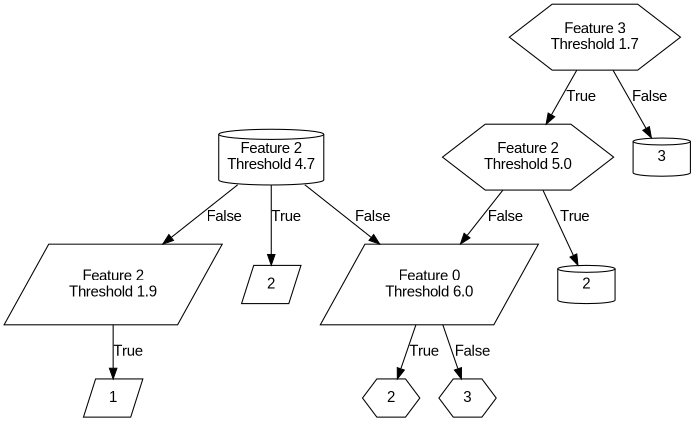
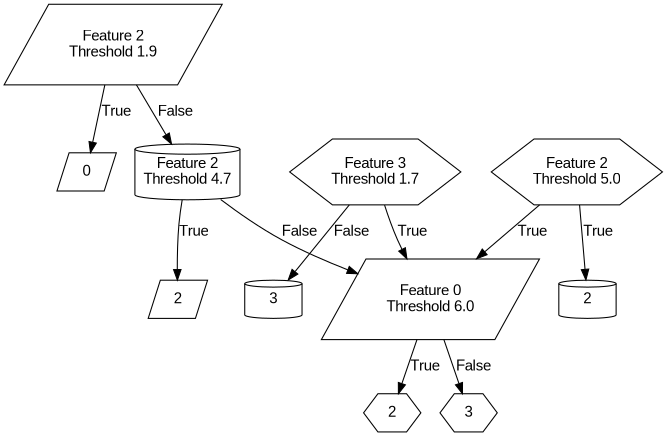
(564, 92) -> (392, 228)
(205, 211) -> (151, 110)
(506, 217) -> (532, 232)
(113, 398) -> (87, 172)
